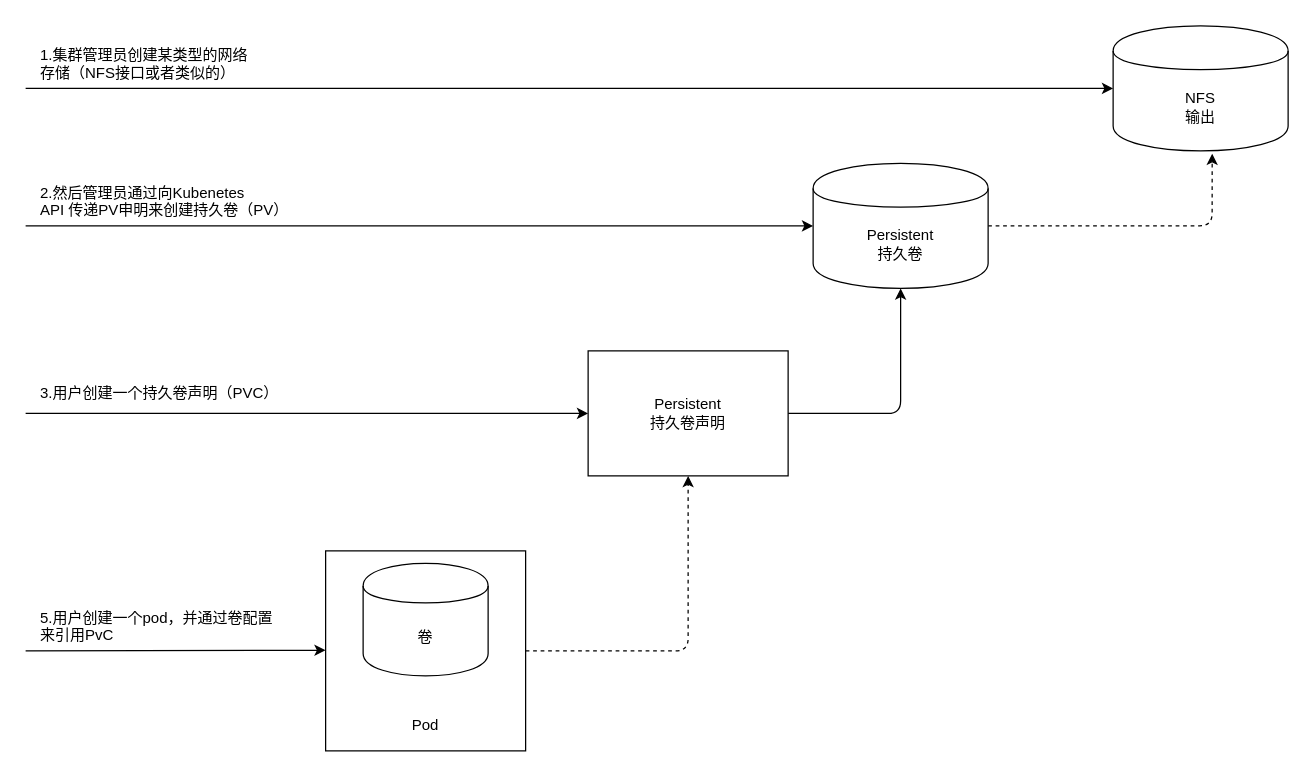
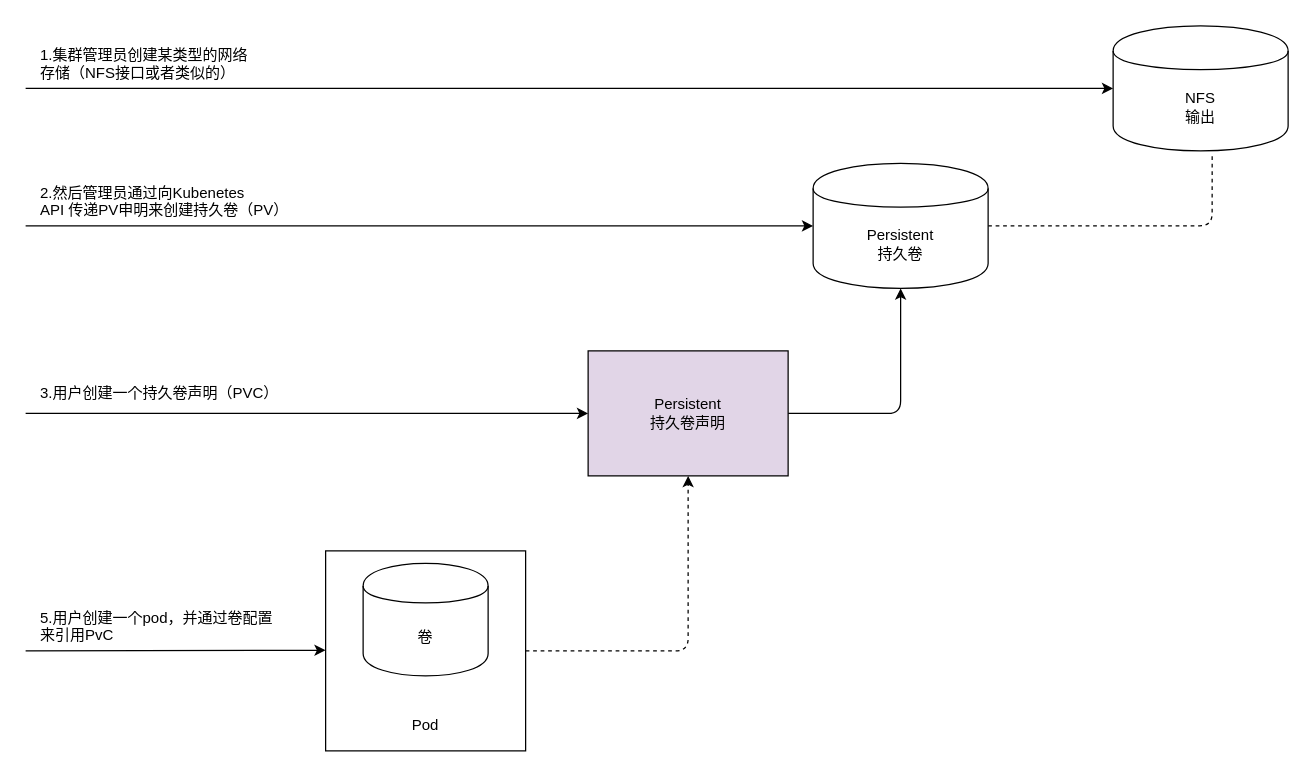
(1212, 163) -> (1212, 159)
(688, 413) -> (688, 413)
